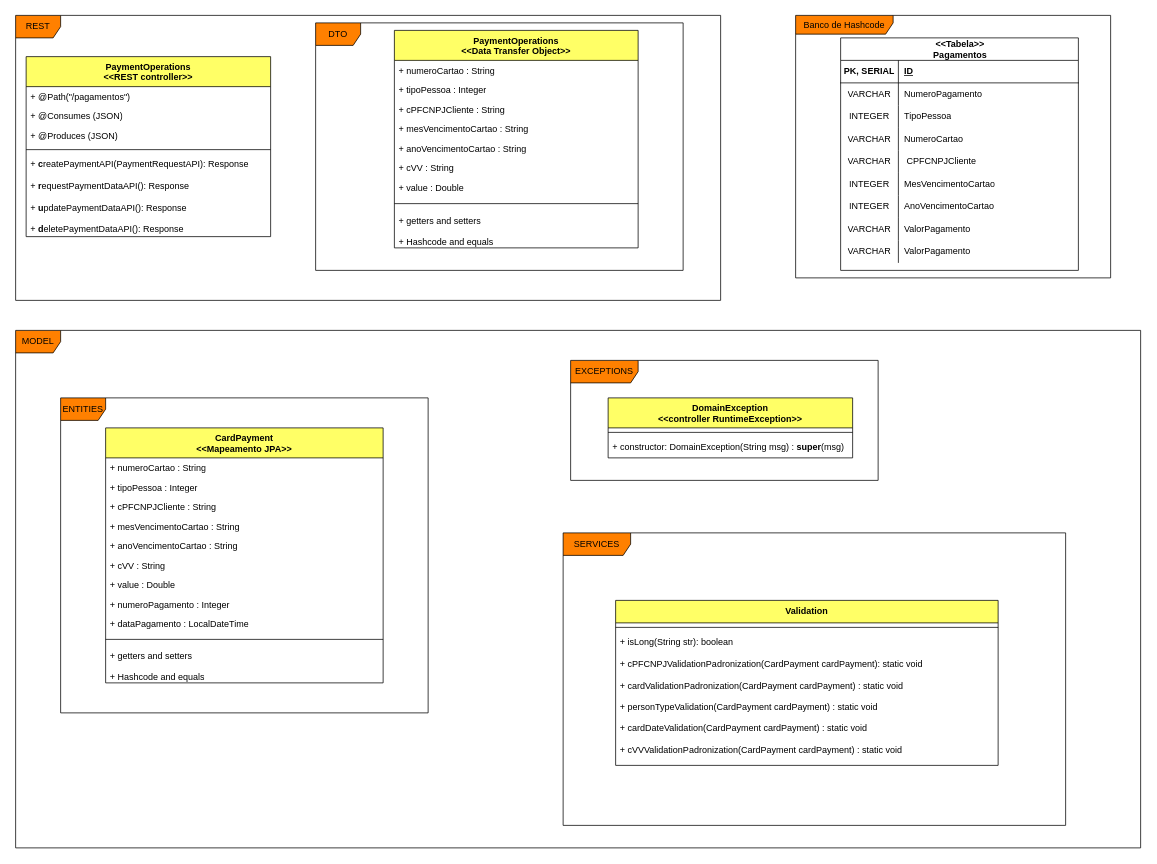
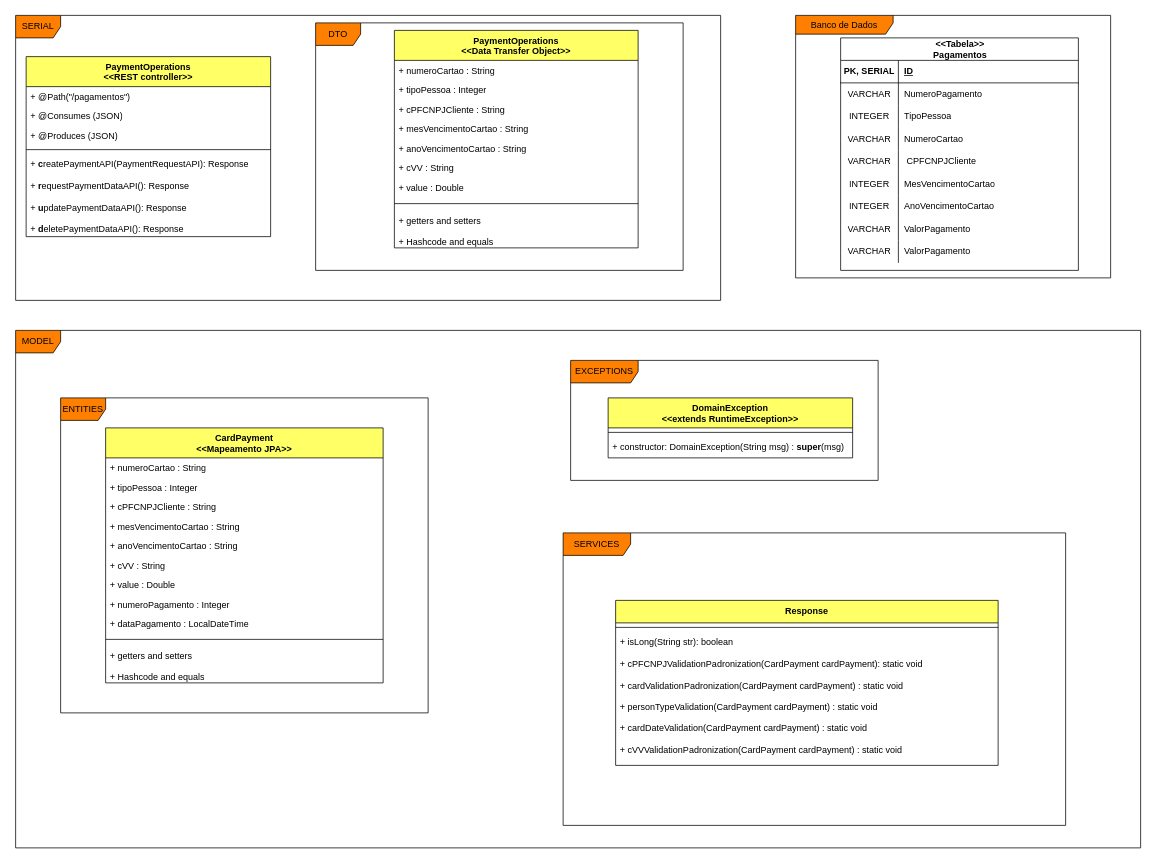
(844, 25) -> (844, 25)
(38, 27) -> (38, 27)
(730, 414) -> (730, 414)
(807, 611) -> (807, 611)
